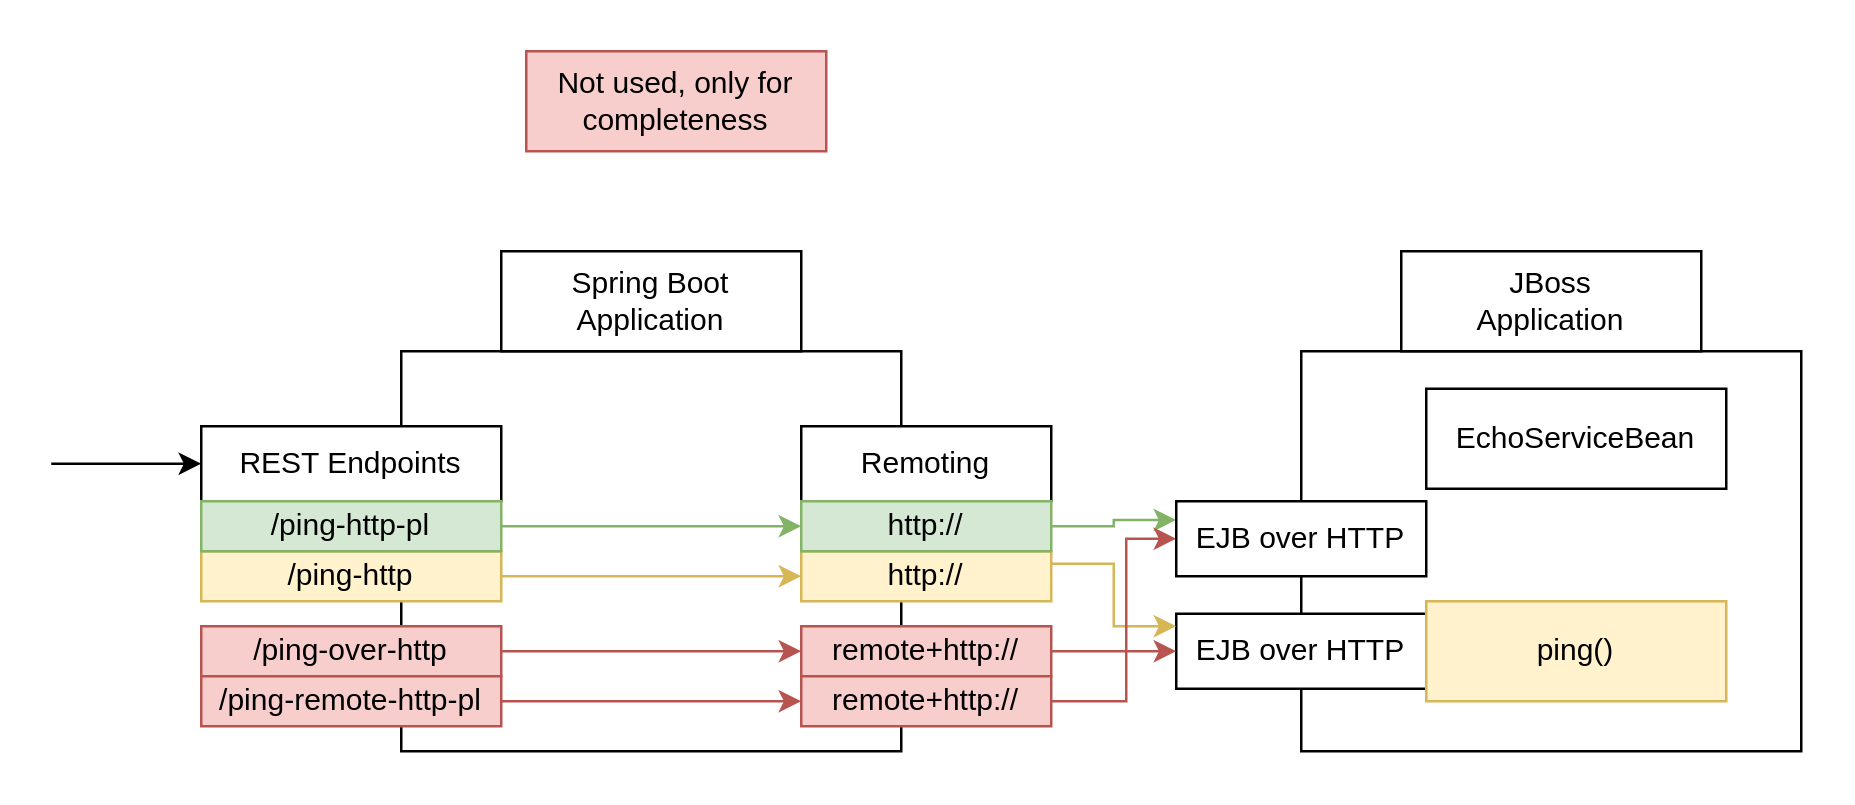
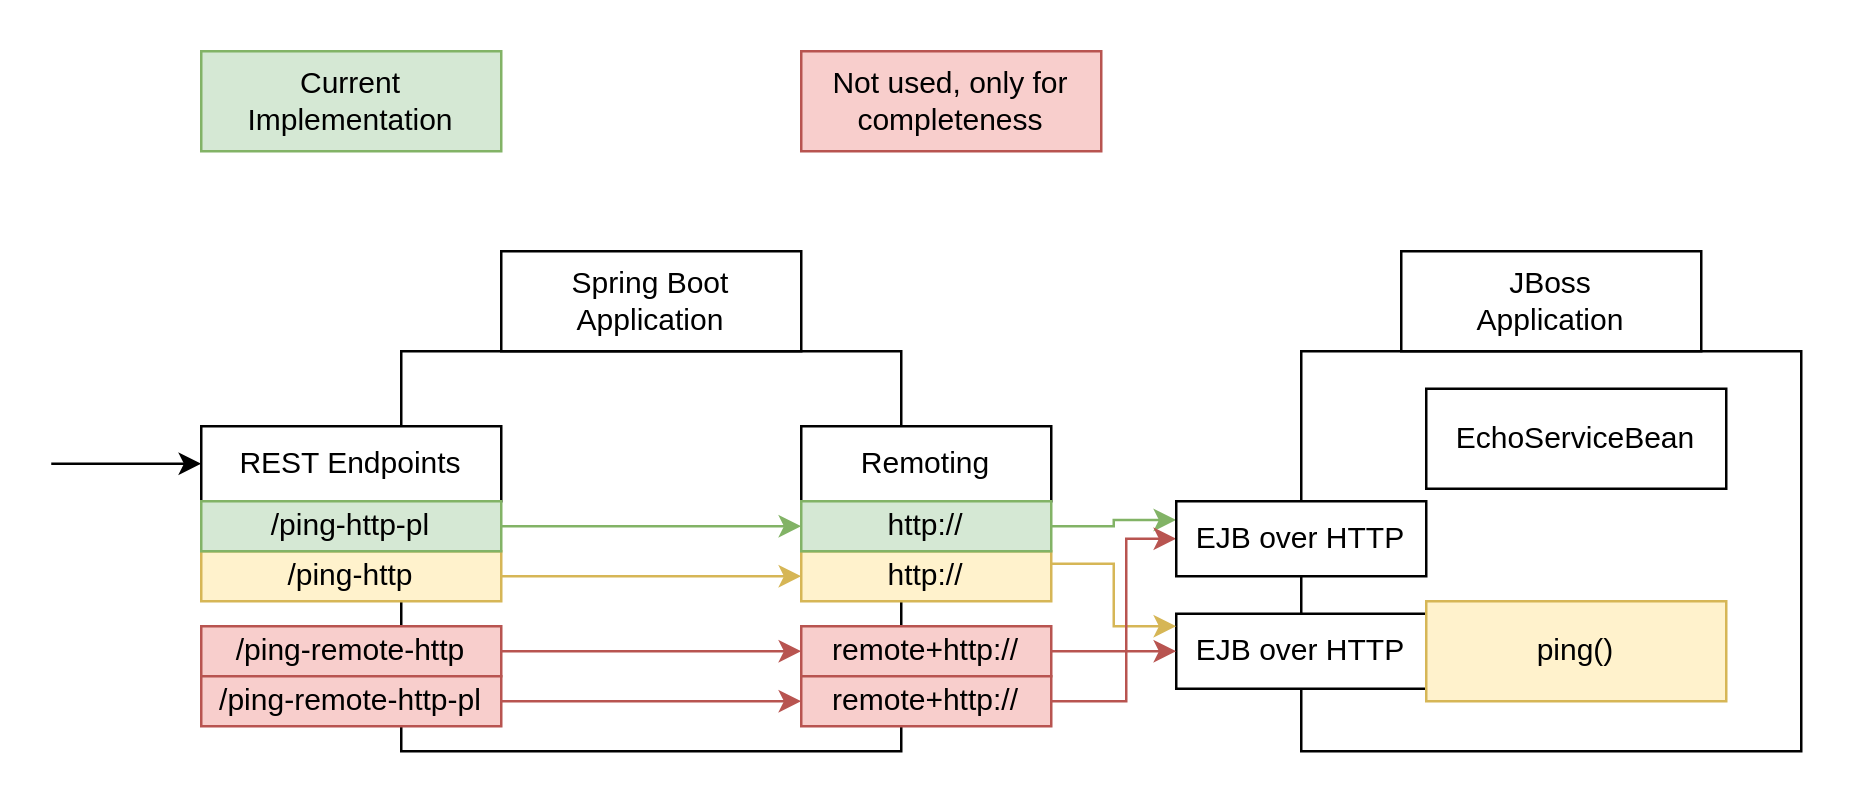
none -> (351, 101)
(676, 101) -> (951, 101)
(351, 651) -> (351, 651)
